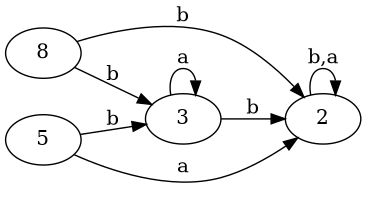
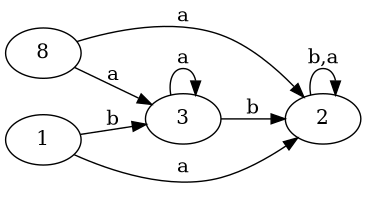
(183, 16) -> (183, 16)
(113, 75) -> (113, 75)
(43, 140) -> (43, 140)
